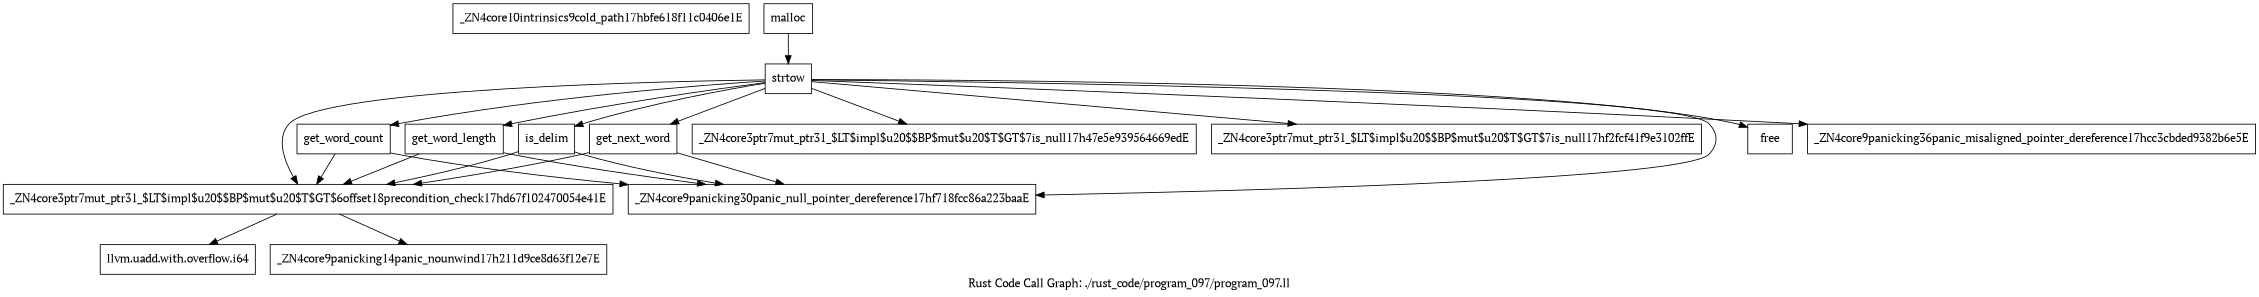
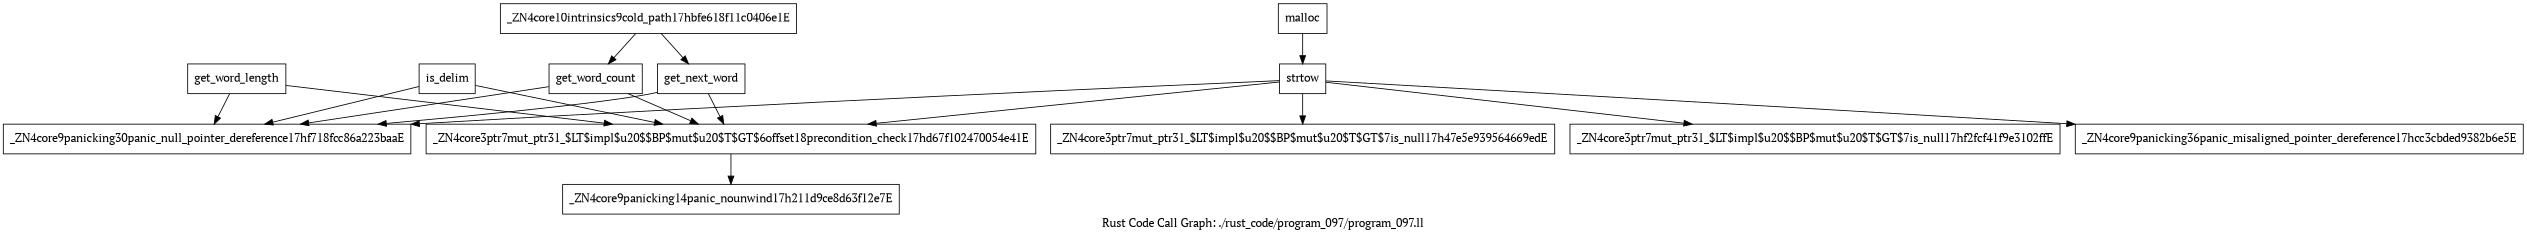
(581, 97) -> (625, 46)
(638, 101) -> none
(673, 101) -> none
(722, 105) -> (672, 46)
(1770, 139) -> none
(178, 259) -> none
